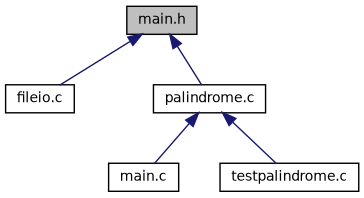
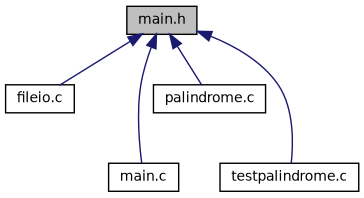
(255, 143) -> (277, 84)
(172, 144) -> (139, 105)
